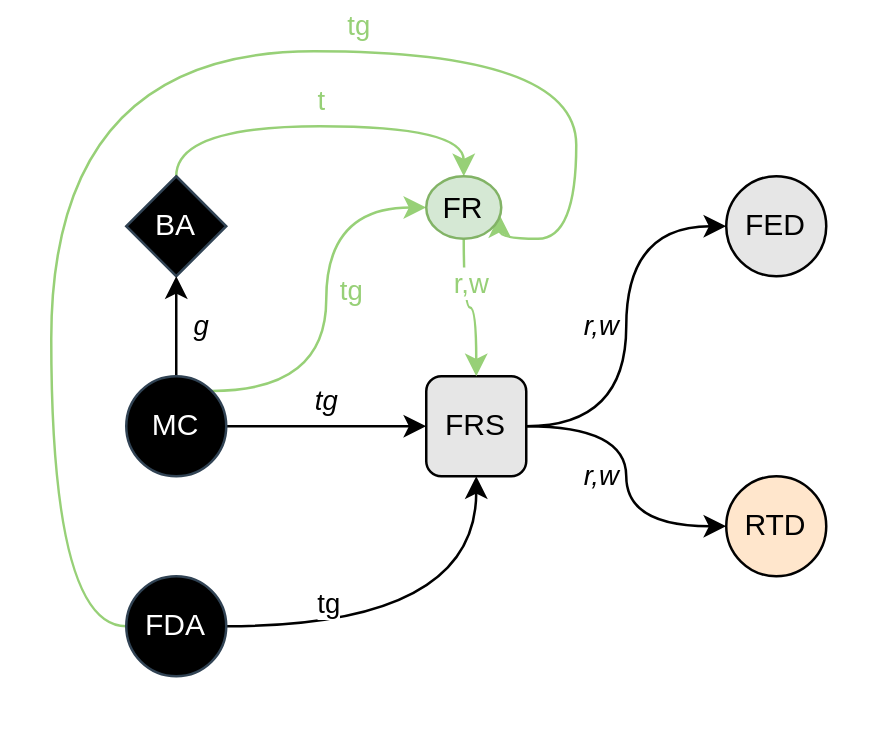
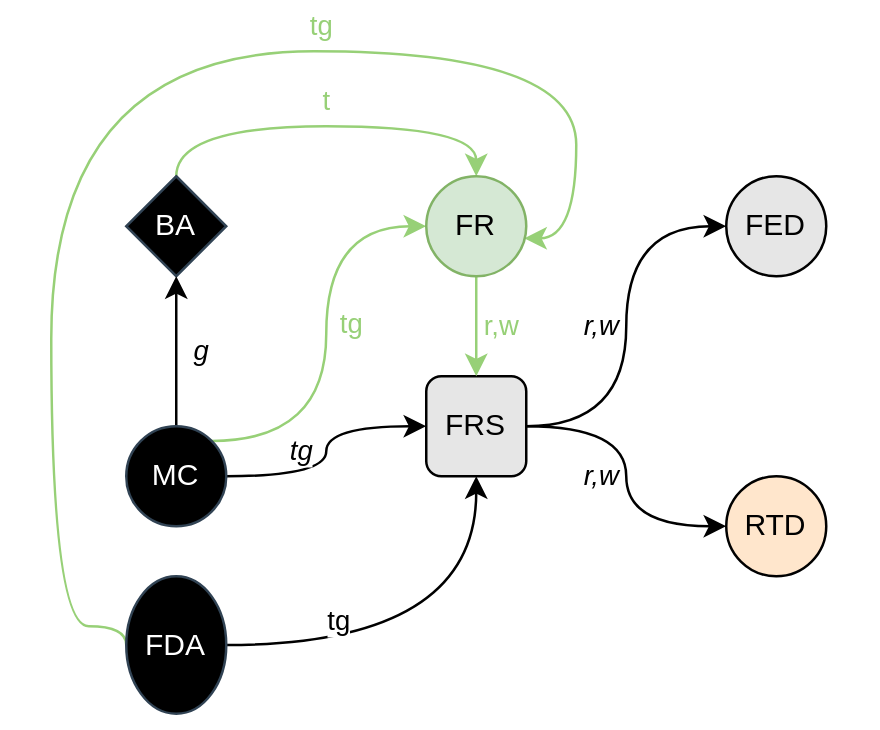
(464, 208) -> (476, 226)
(176, 426) -> (176, 476)
(176, 626) -> (176, 645)
